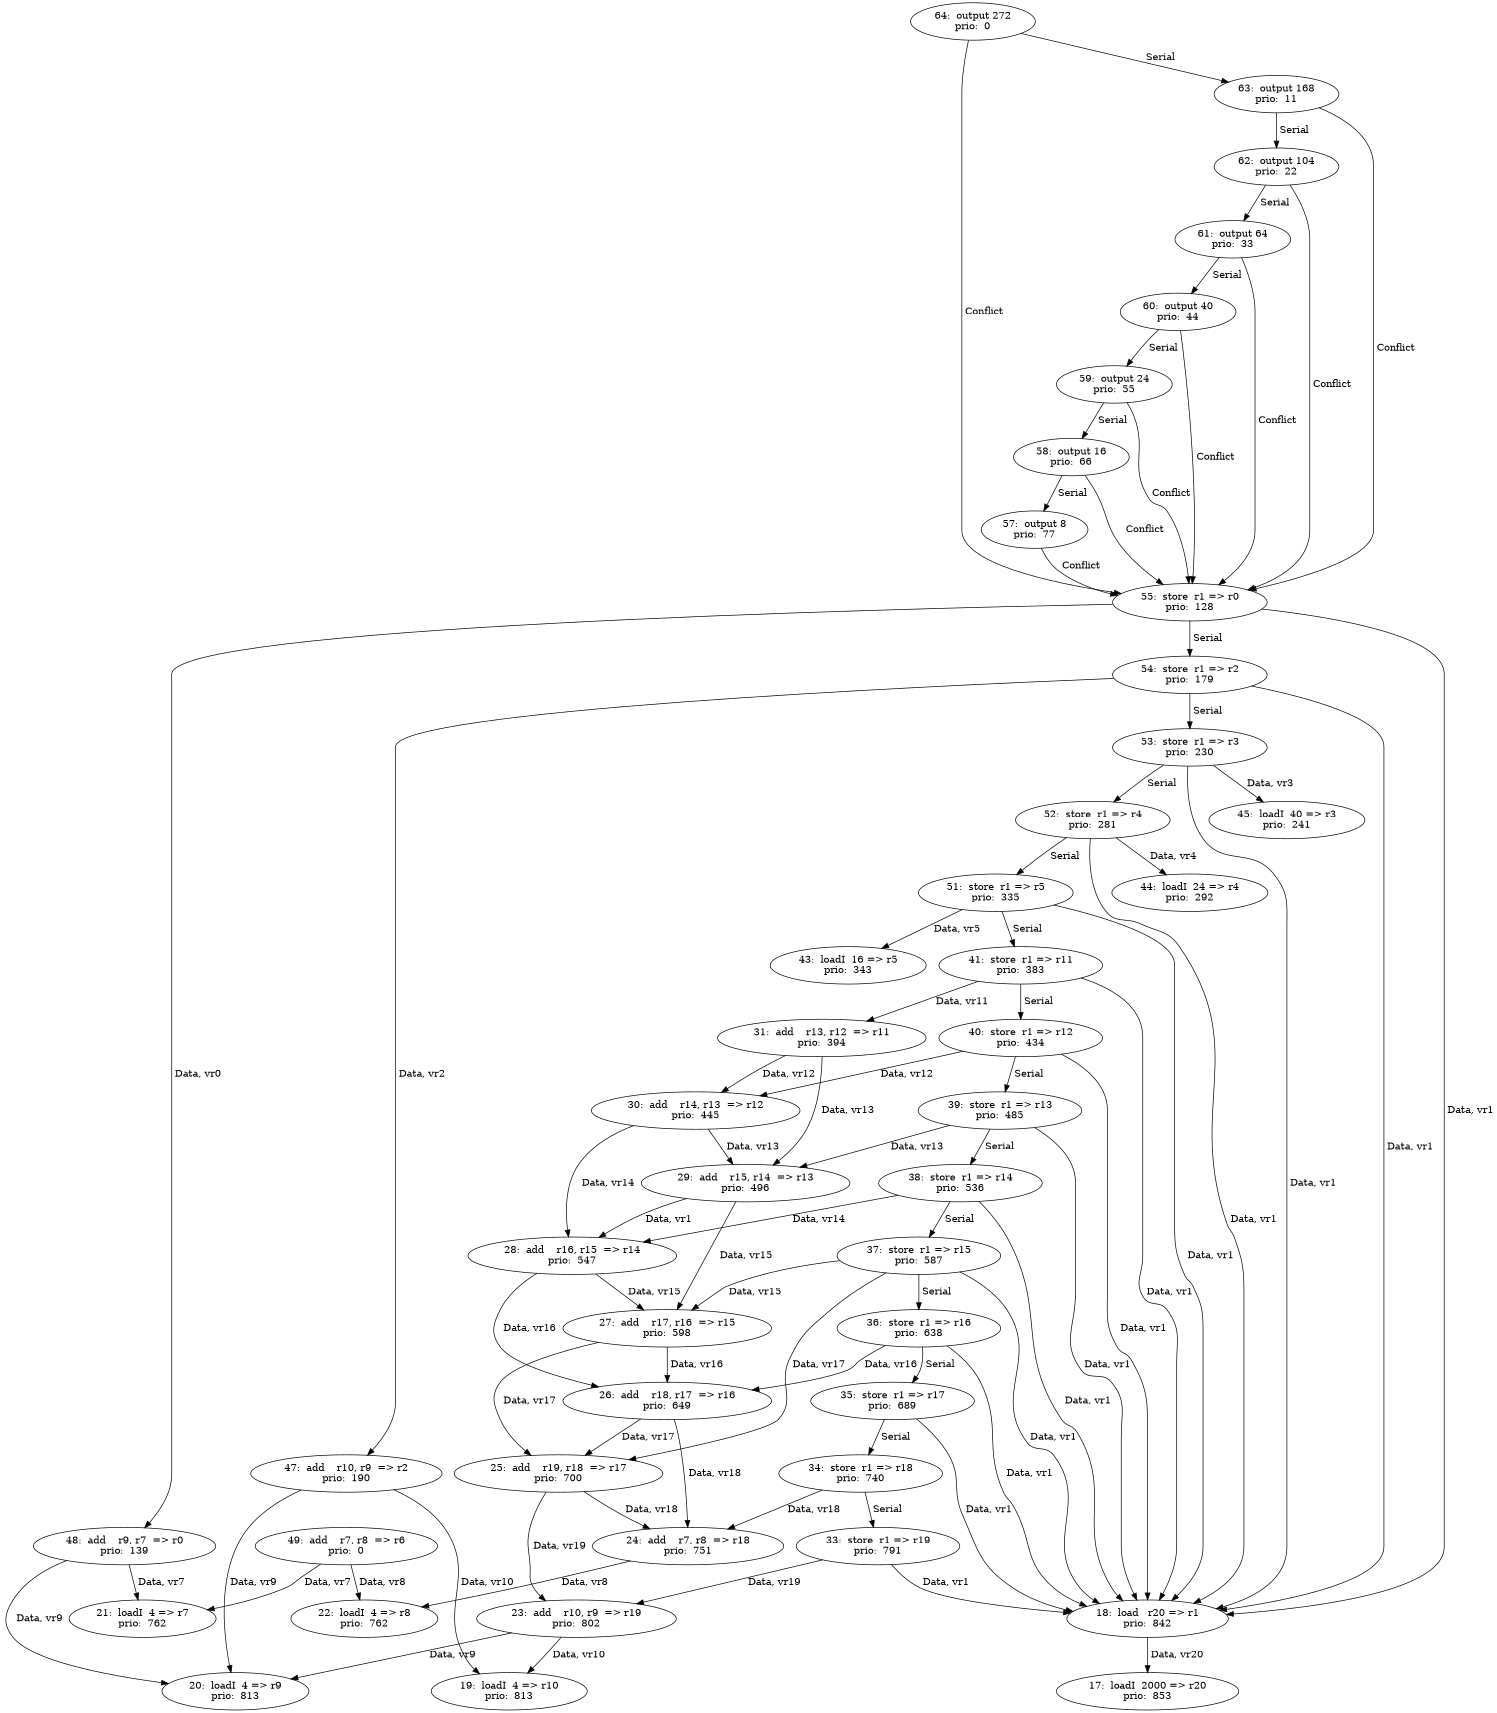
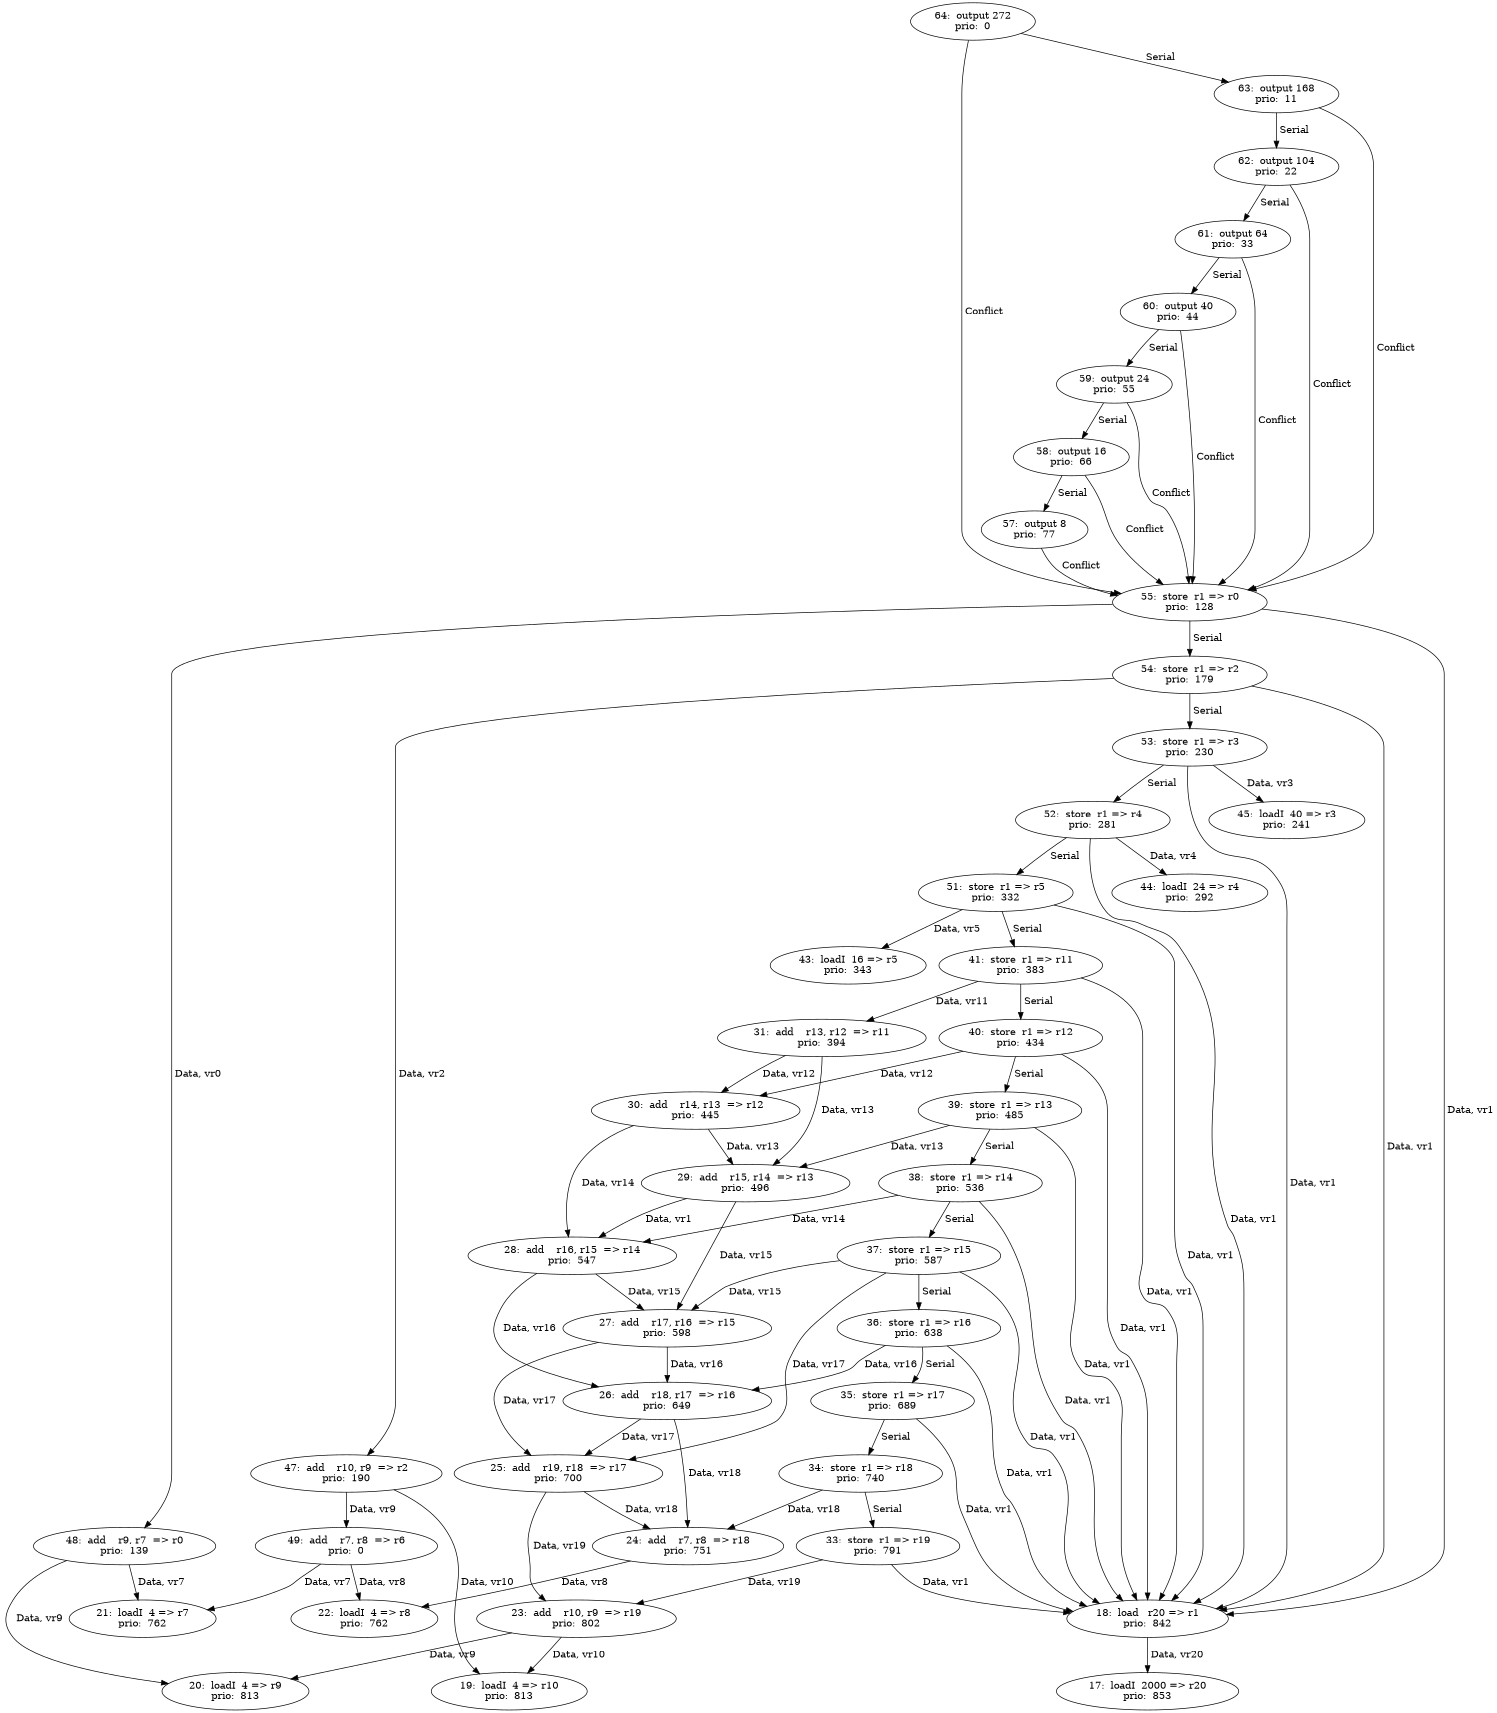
(996, 893) -> (996, 893)
(231, 1562) -> (346, 1506)
